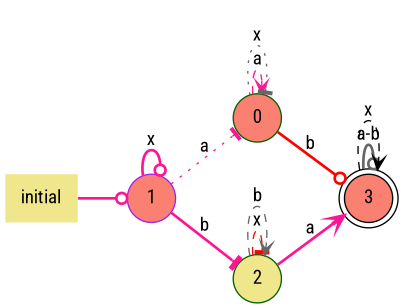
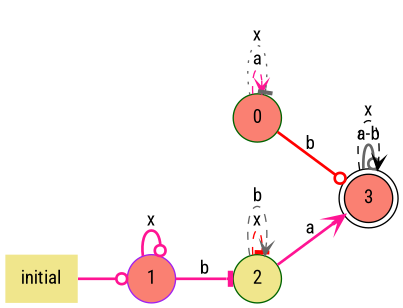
(202, 160) -> none
